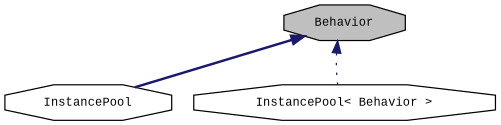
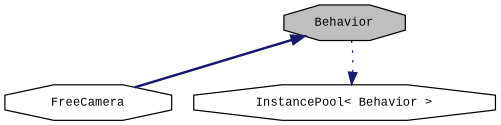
(336, 69) -> (353, 57)
(88, 103) -> (88, 103)
